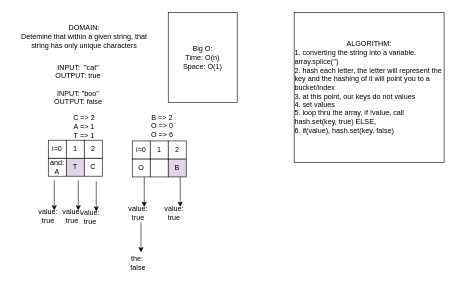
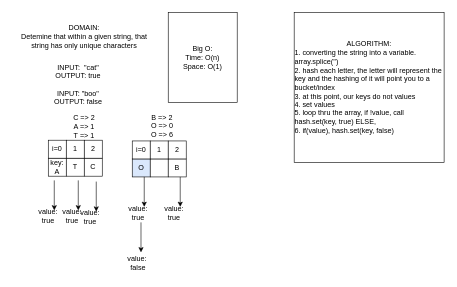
(57, 167) -> (57, 167)
(75, 167) -> (75, 167)
(141, 168) -> (141, 168)
(177, 168) -> (177, 168)
(138, 263) -> (138, 263)
